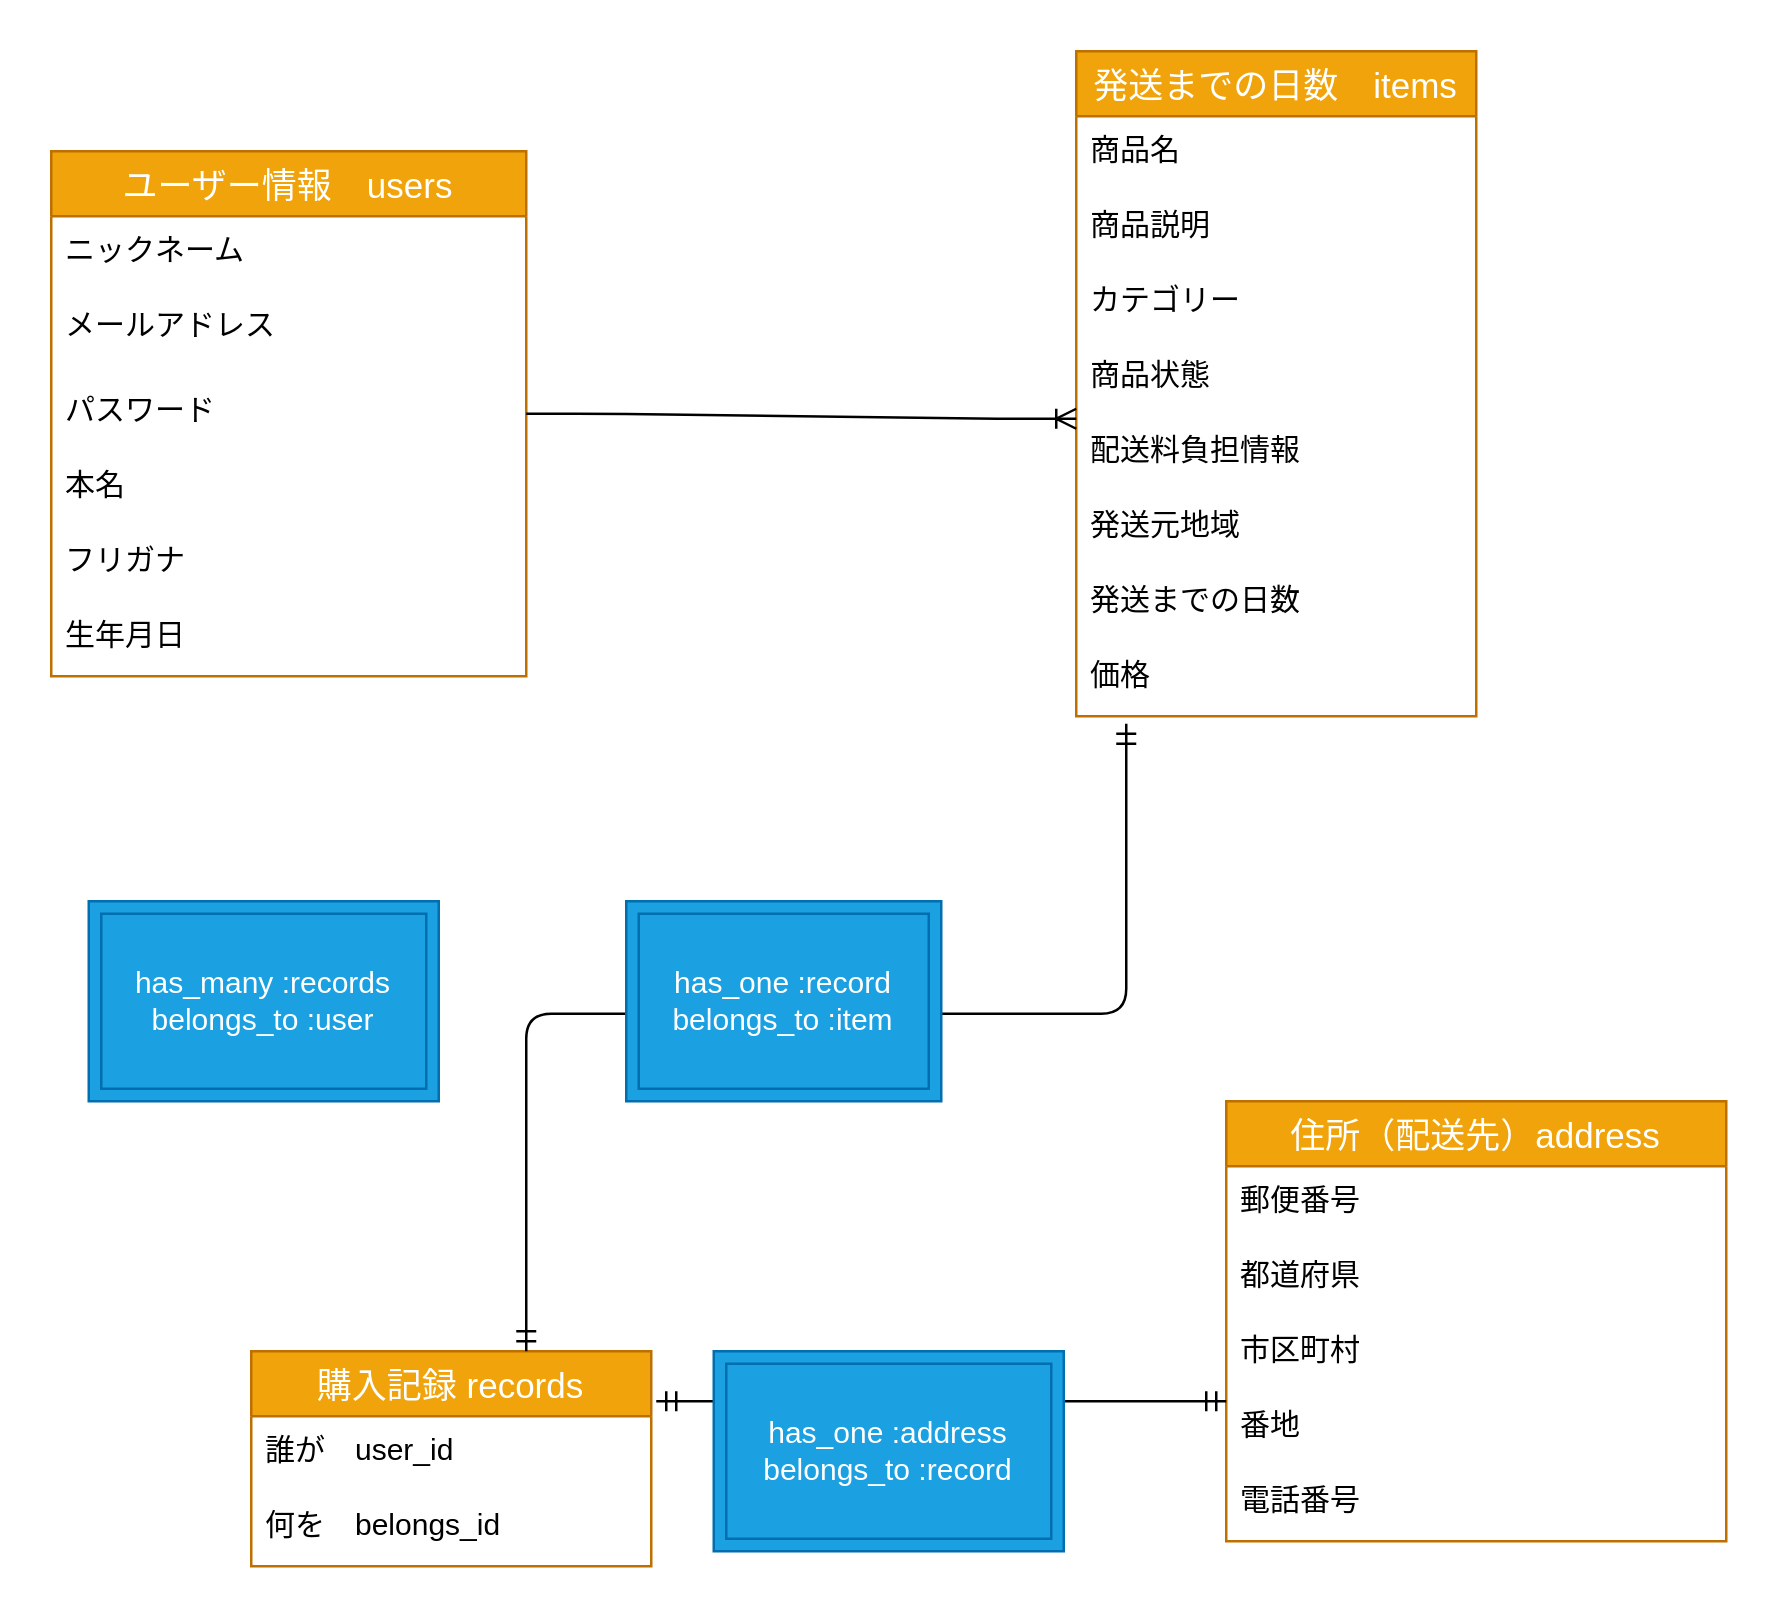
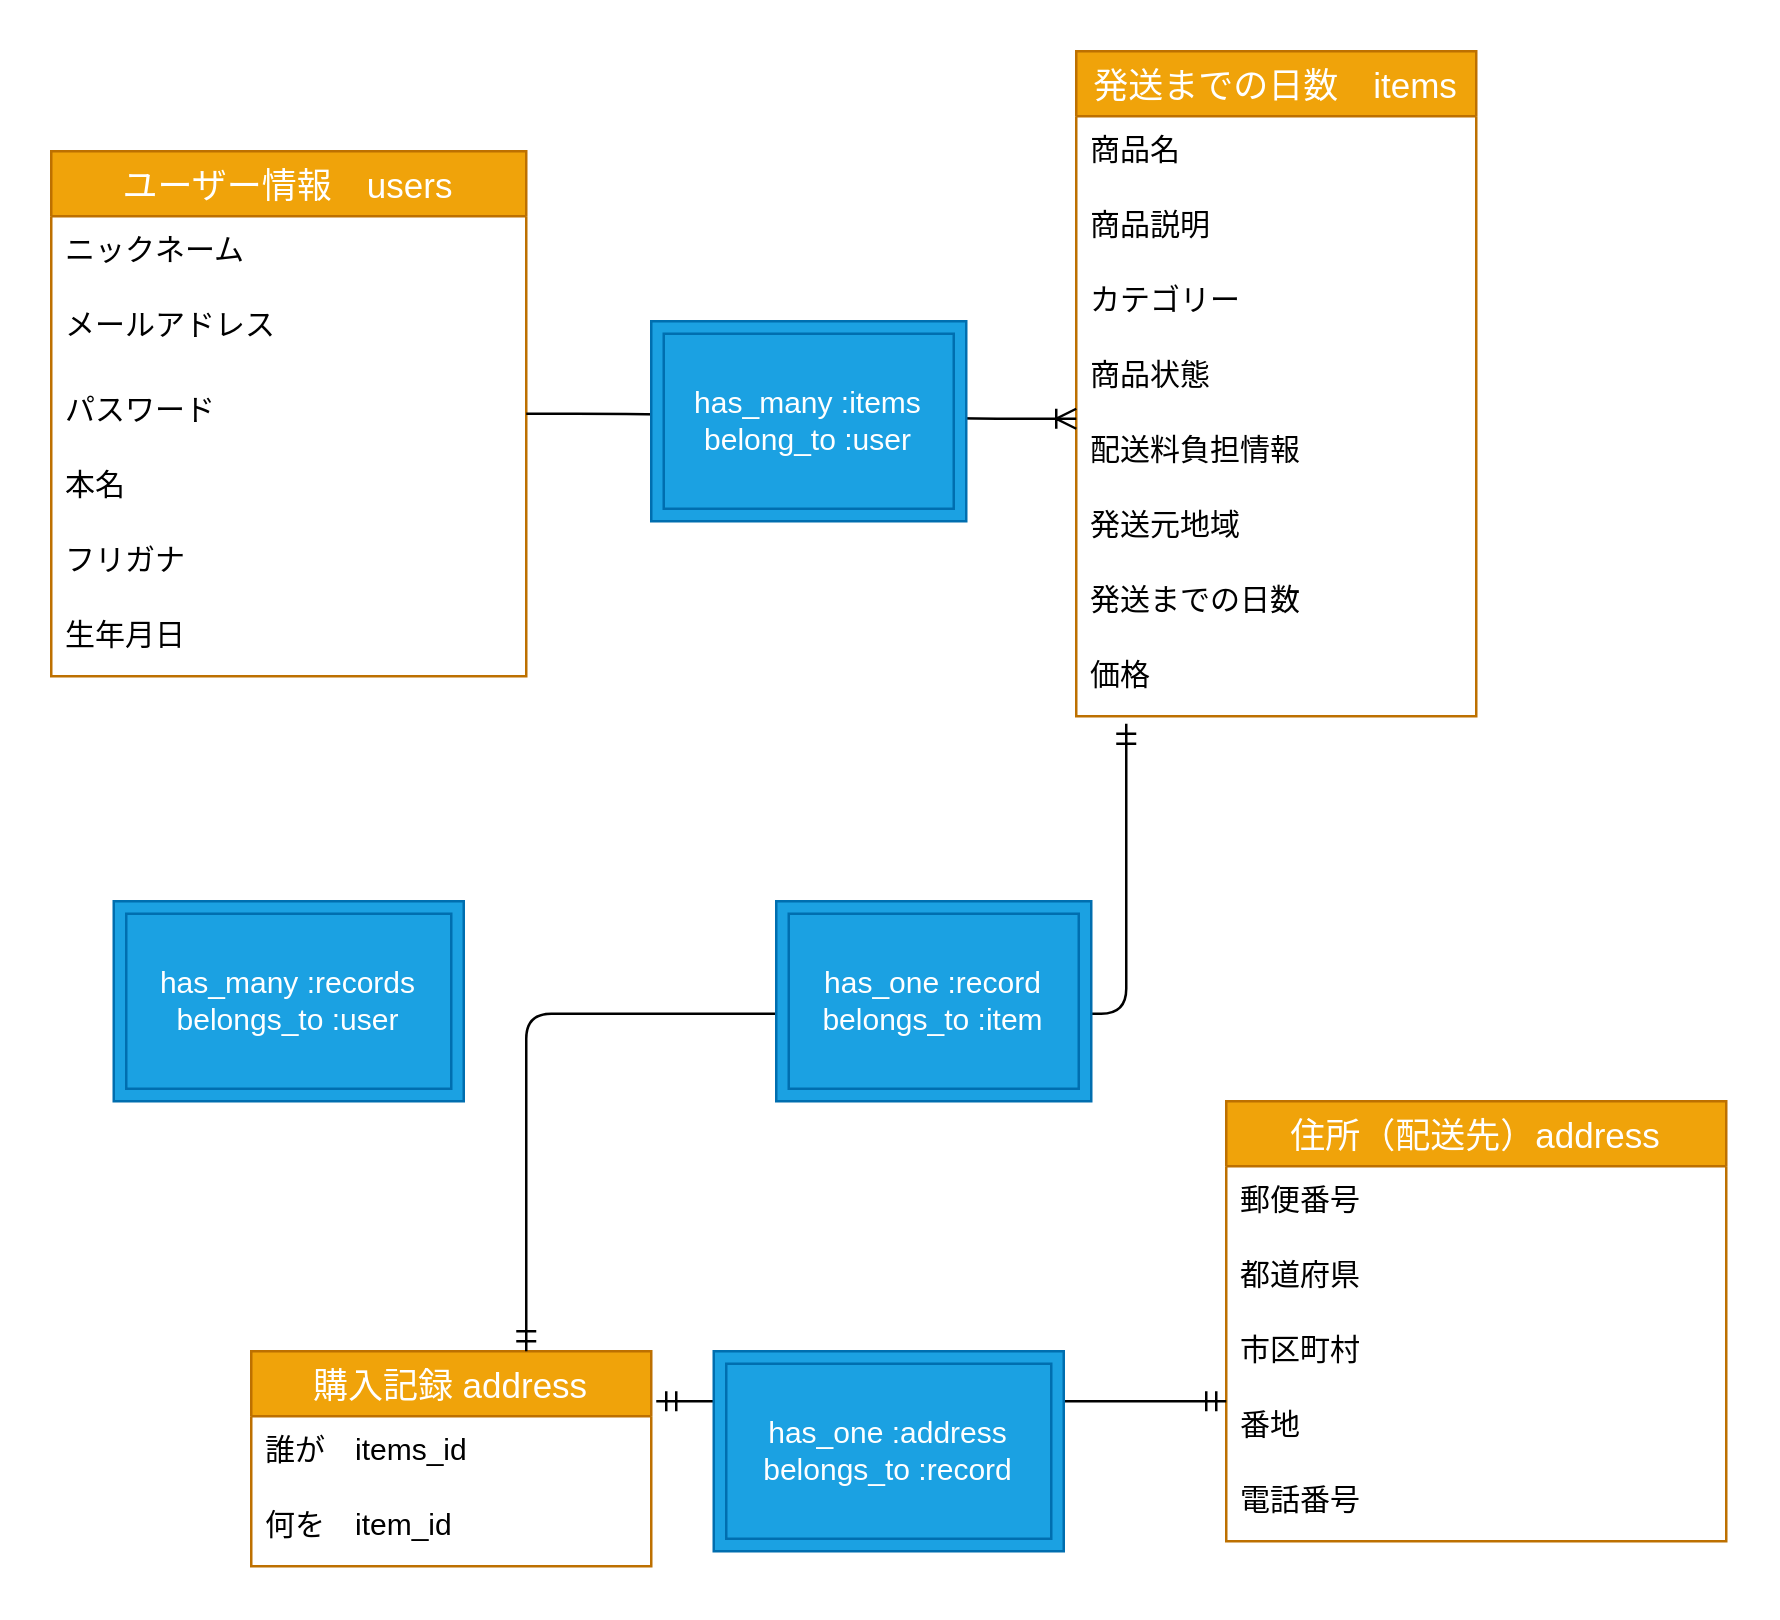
none -> (809, 421)
(264, 1001) -> (289, 1001)
(784, 1001) -> (934, 1001)
(450, 1386) -> (450, 1386)
(365, 1450) -> (369, 1450)
(386, 1525) -> (361, 1525)
